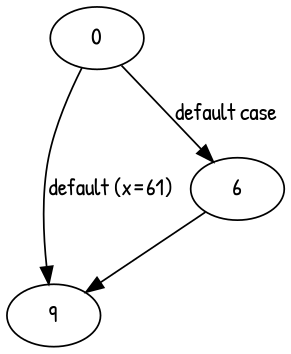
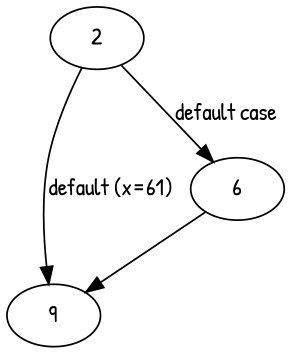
(97, 38) -> (97, 38)
